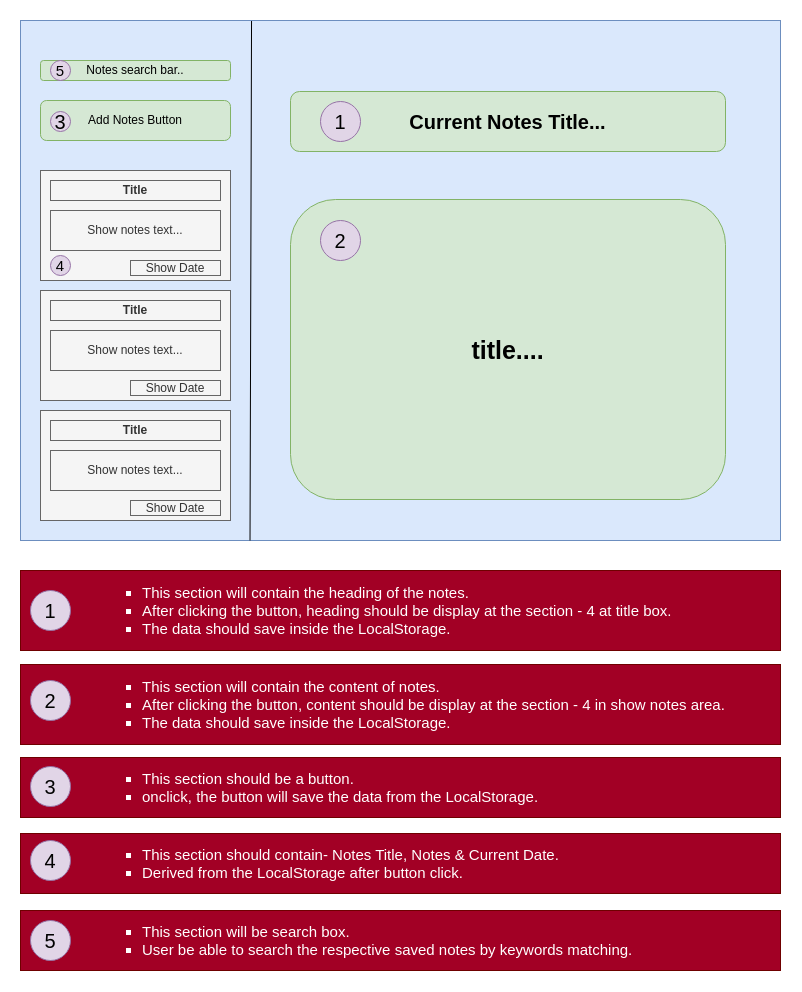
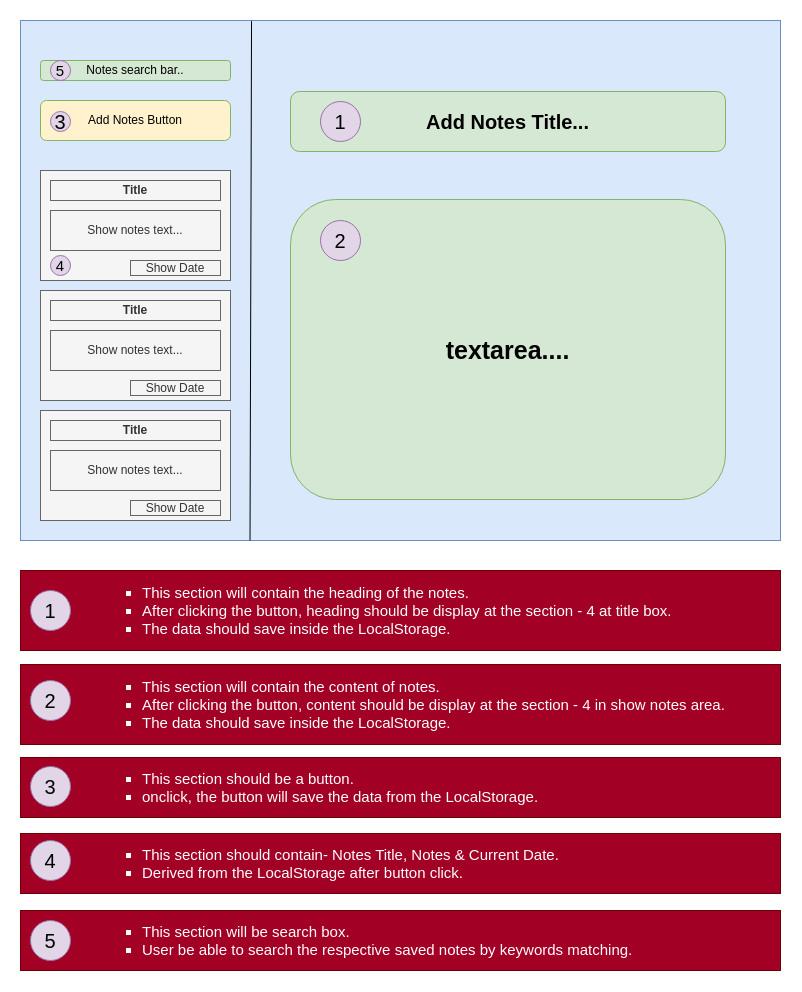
(136, 121) -> (136, 121)
(508, 122) -> (508, 122)
(508, 350) -> (508, 350)
